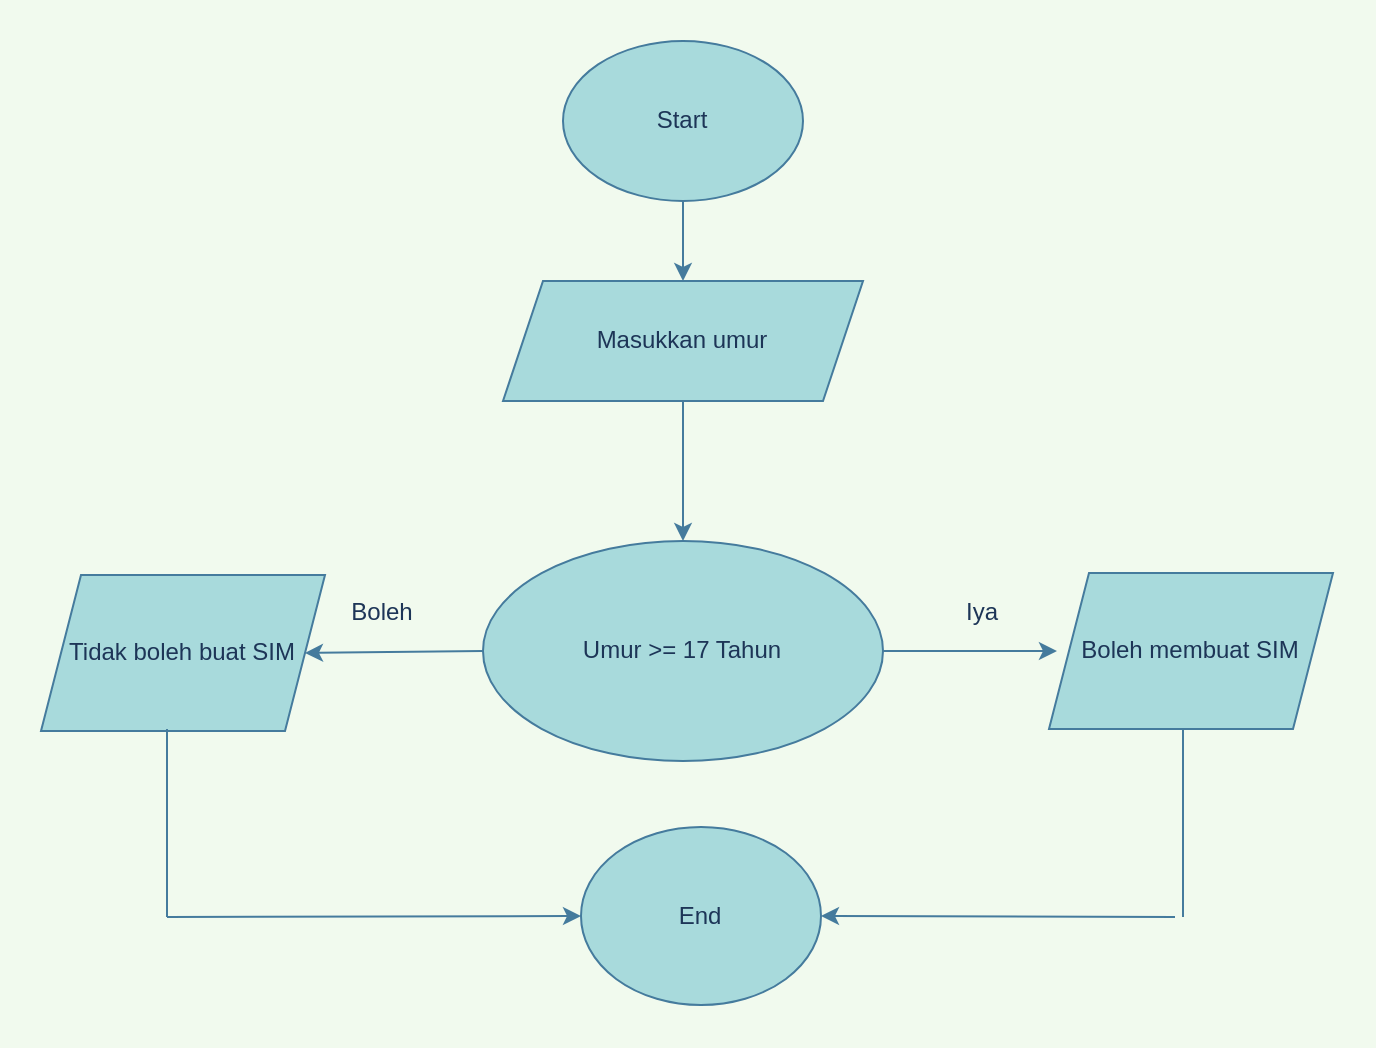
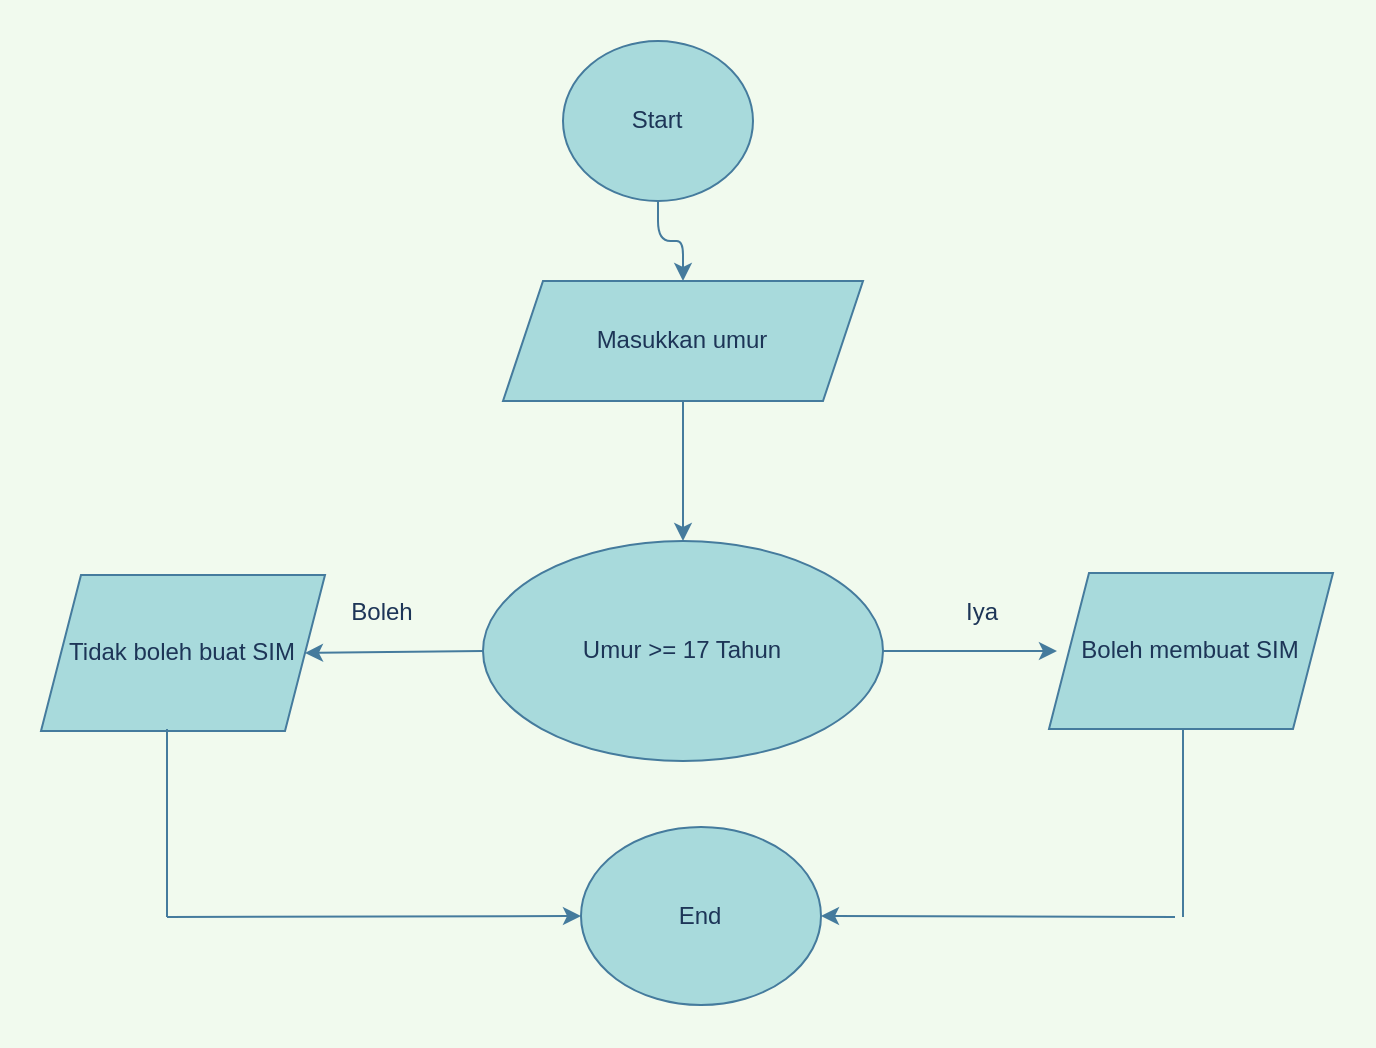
(683, 121) -> (658, 121)
